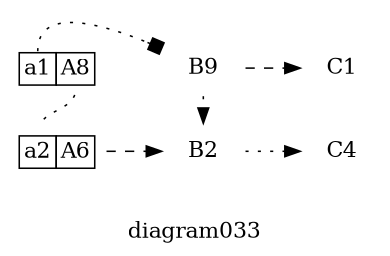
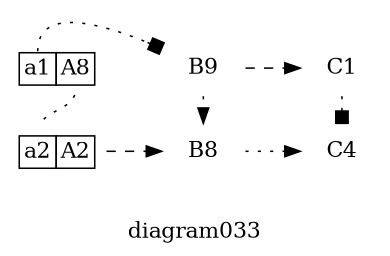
none -> (342, 102)
(75, 151) -> (75, 151)
(203, 151) -> (203, 151)
